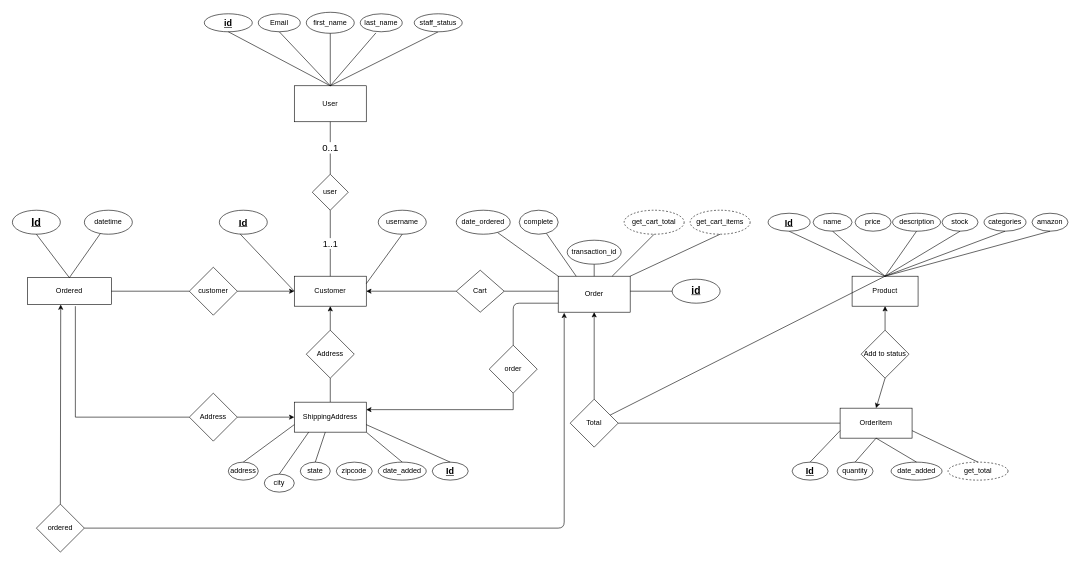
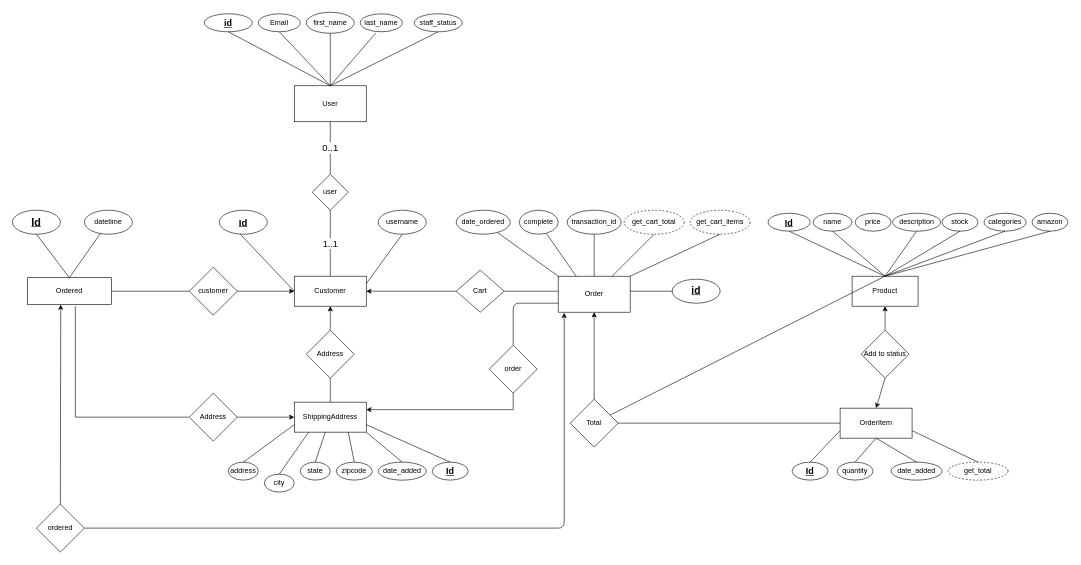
(594, 252) -> (594, 222)
none -> (351, 447)
